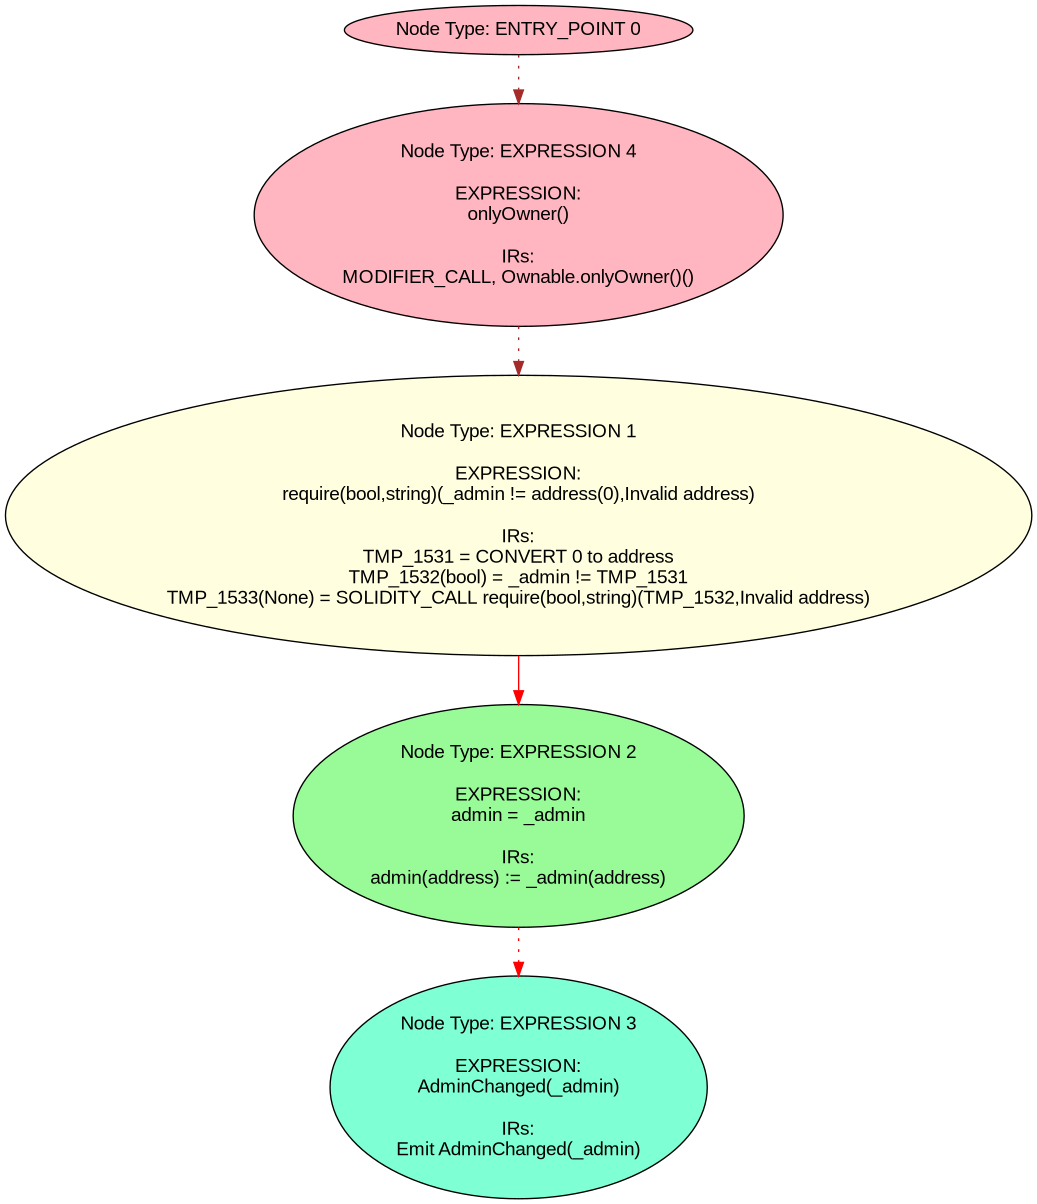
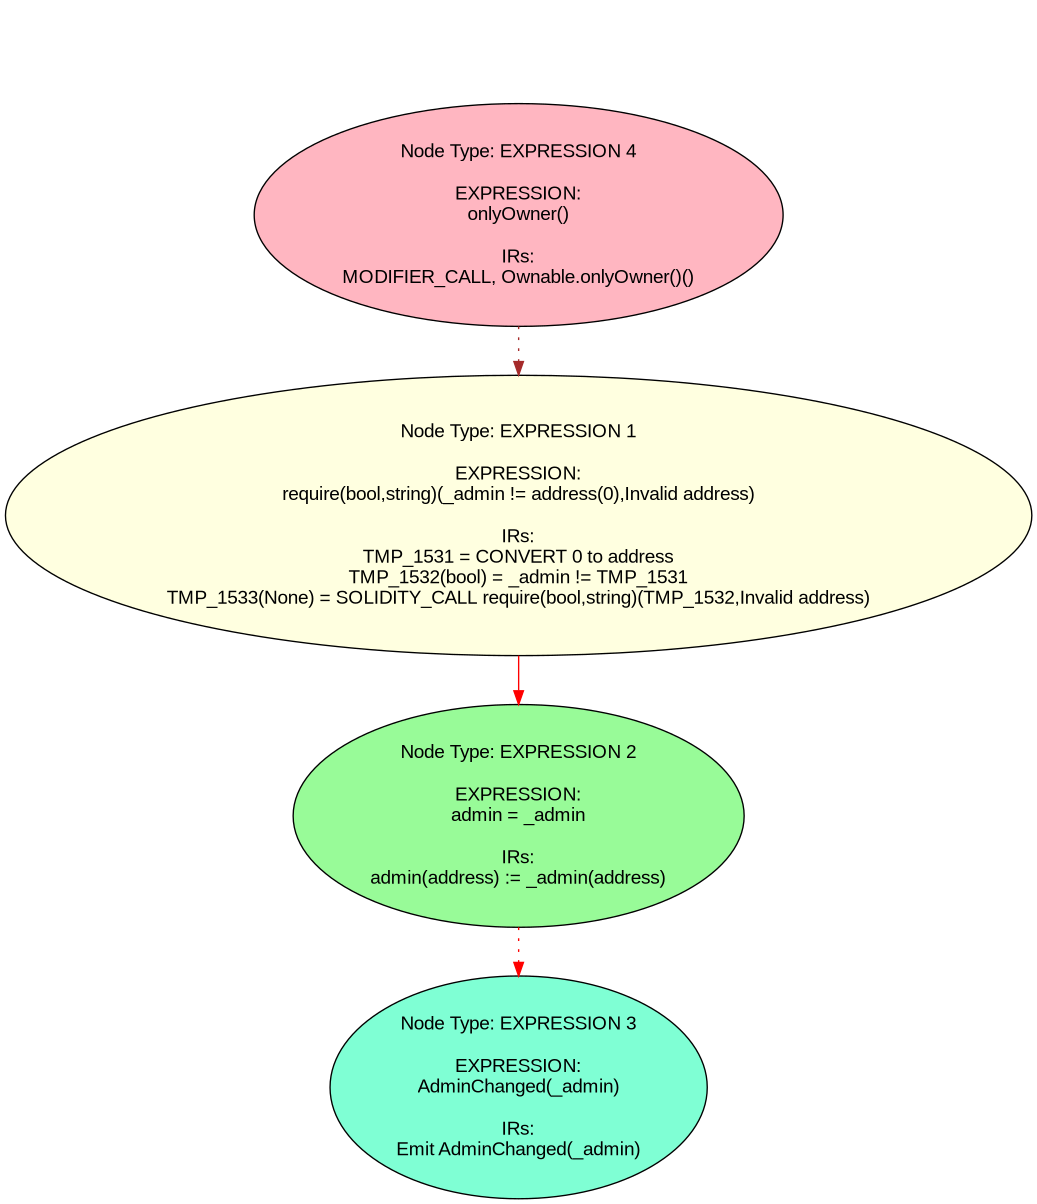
(519, 30) -> none
